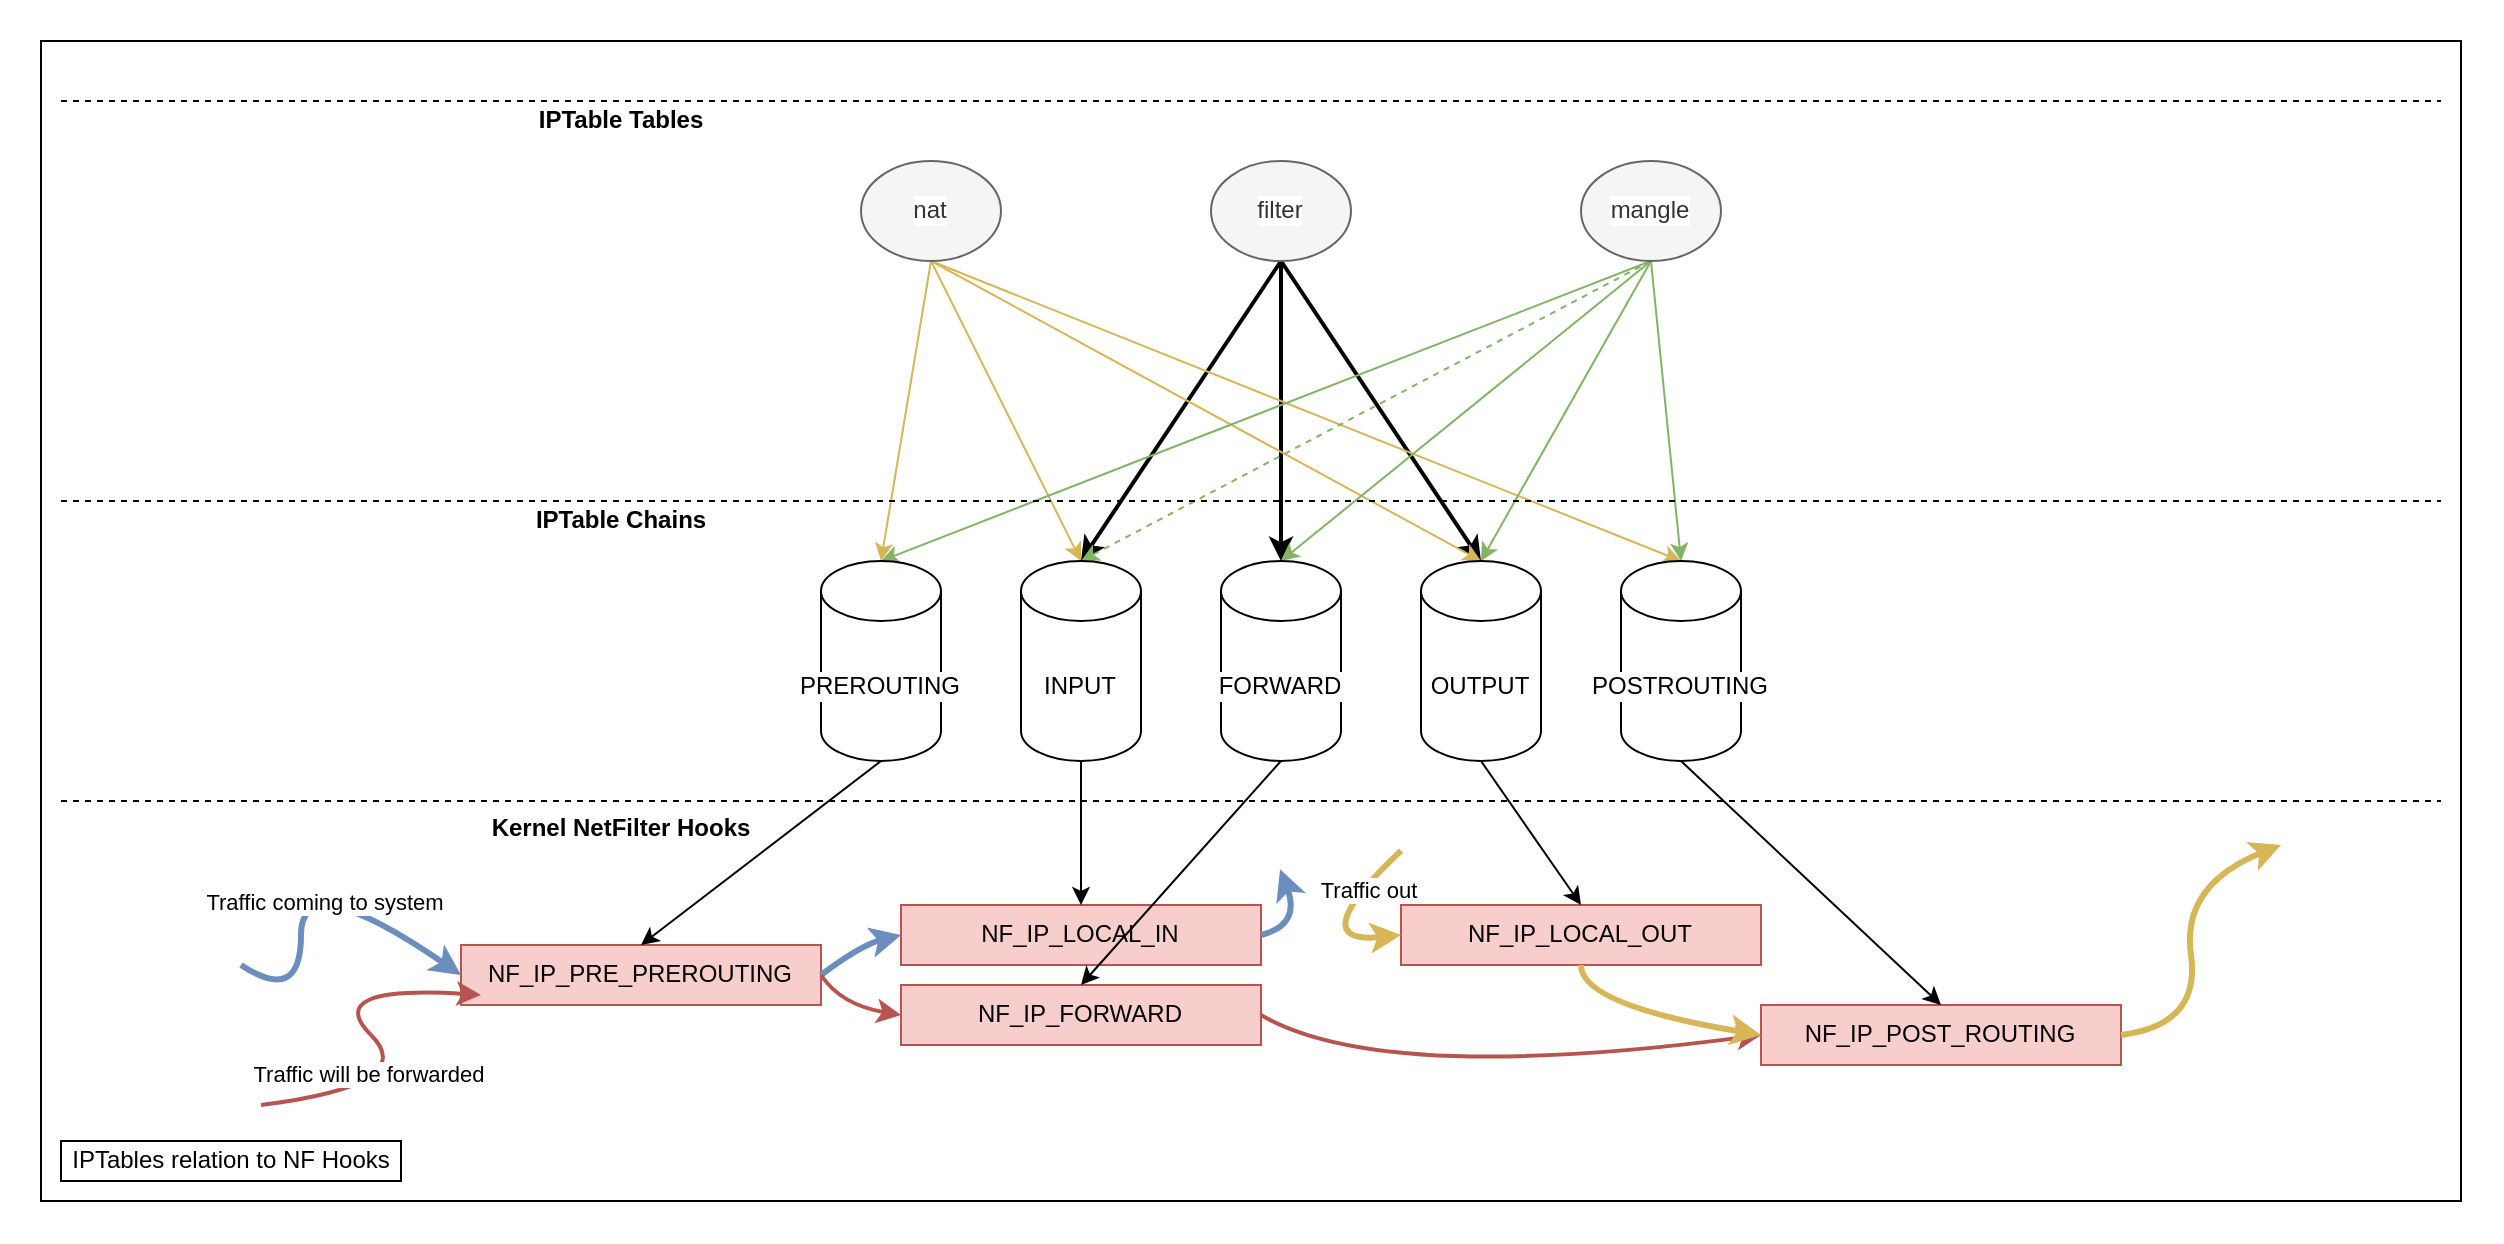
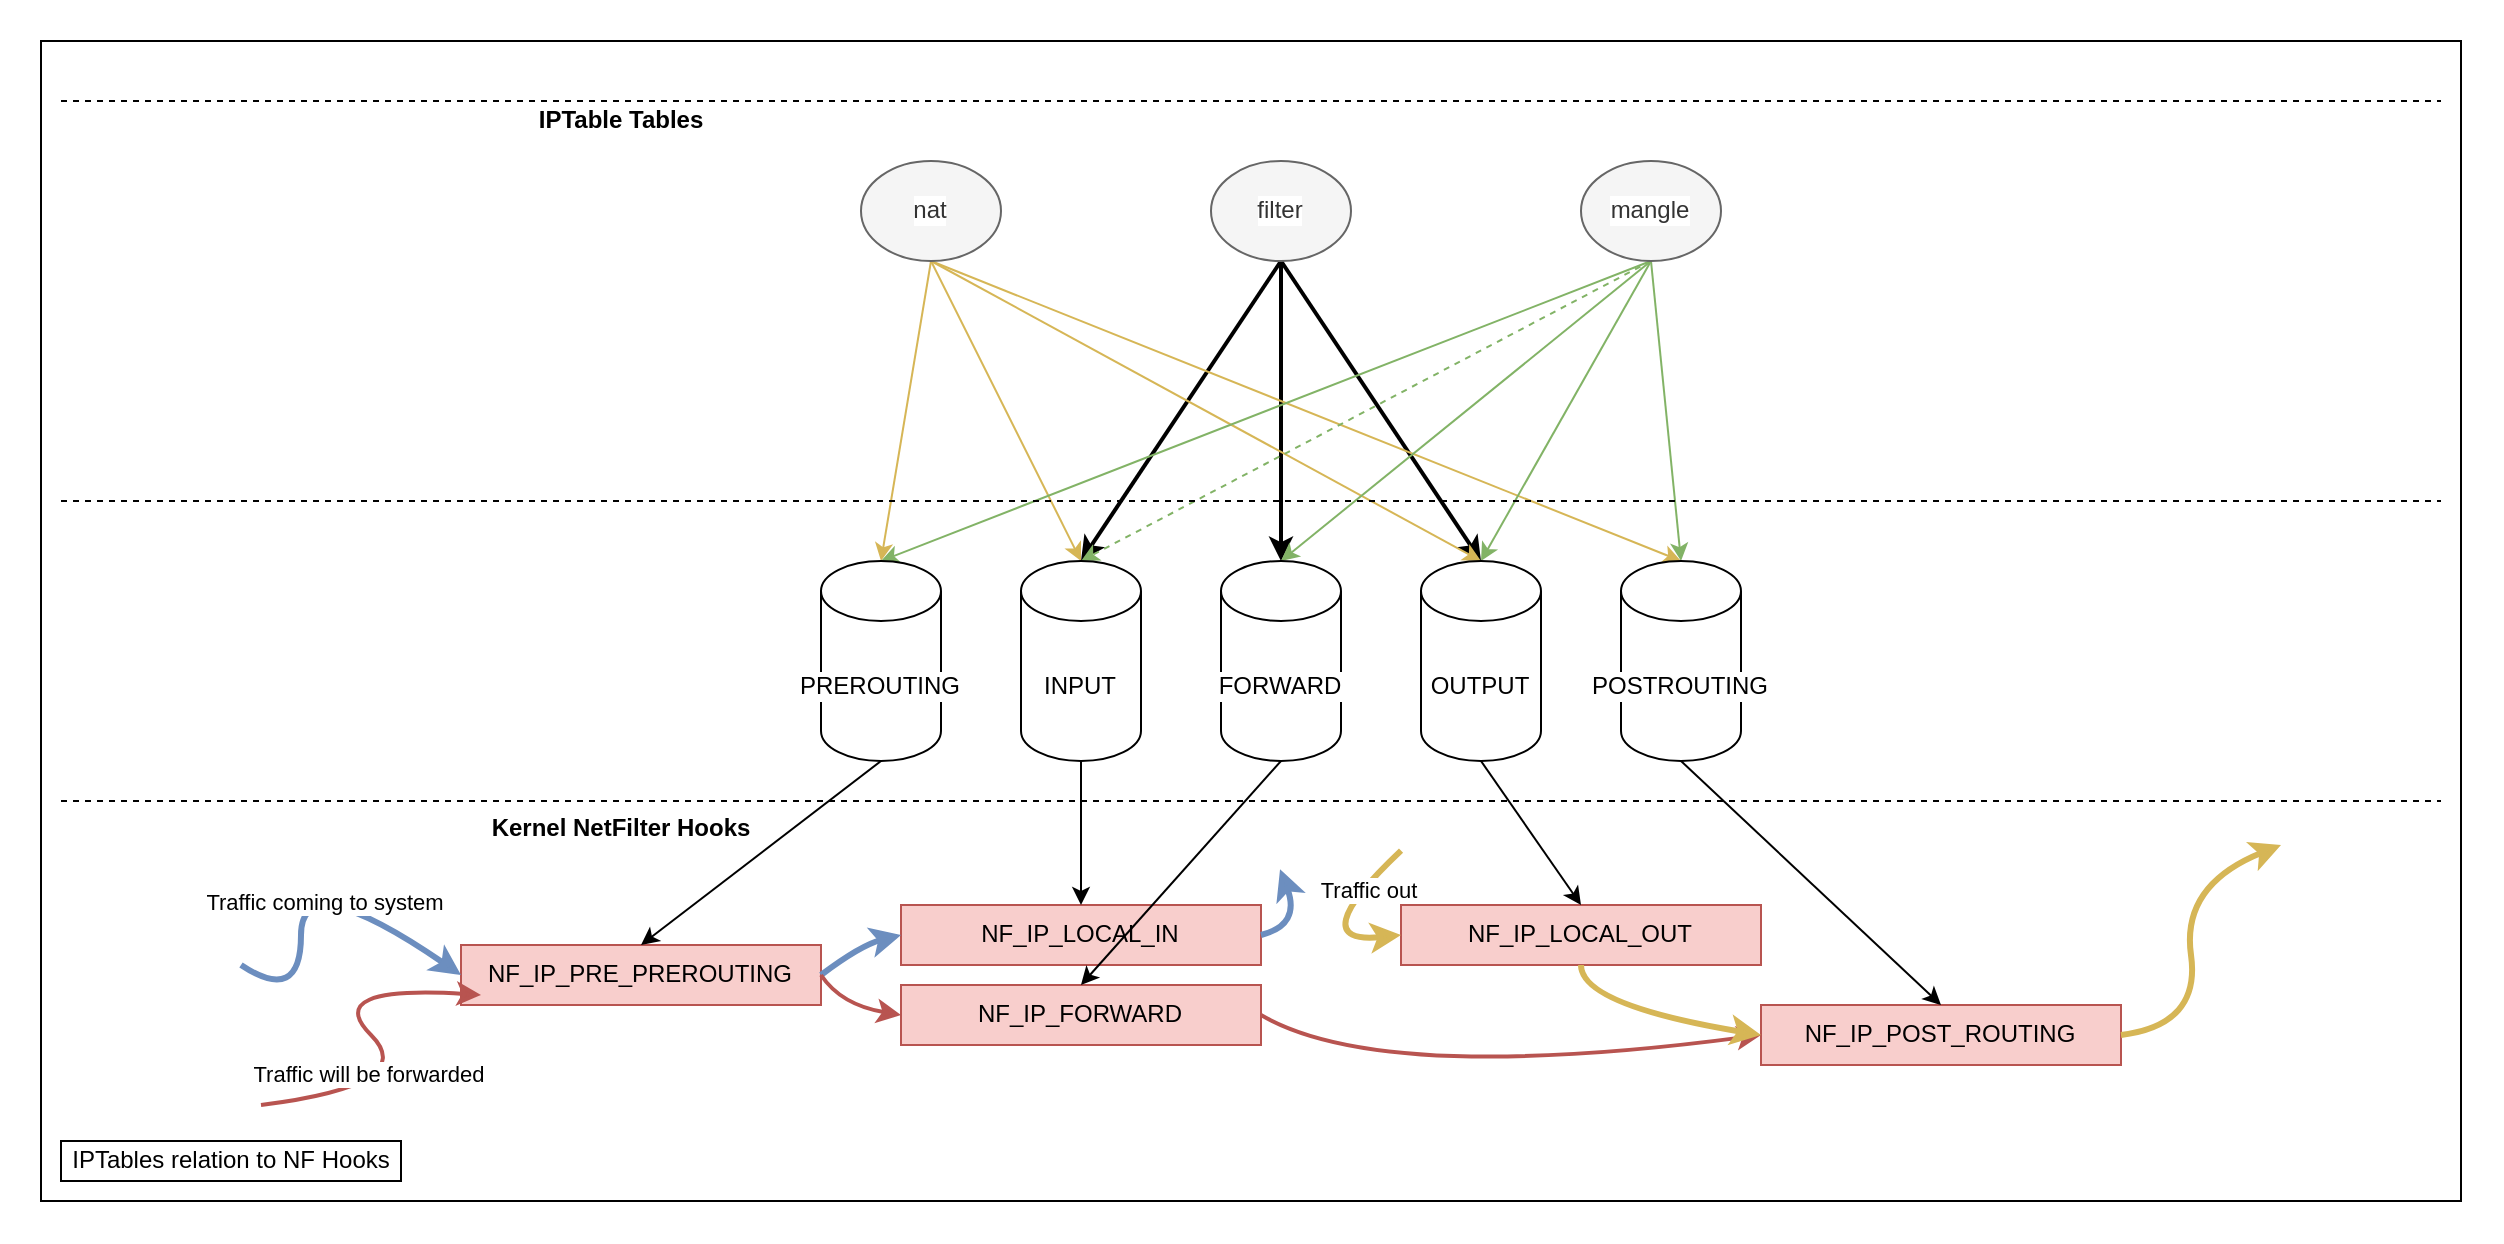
(621, 521) -> none
